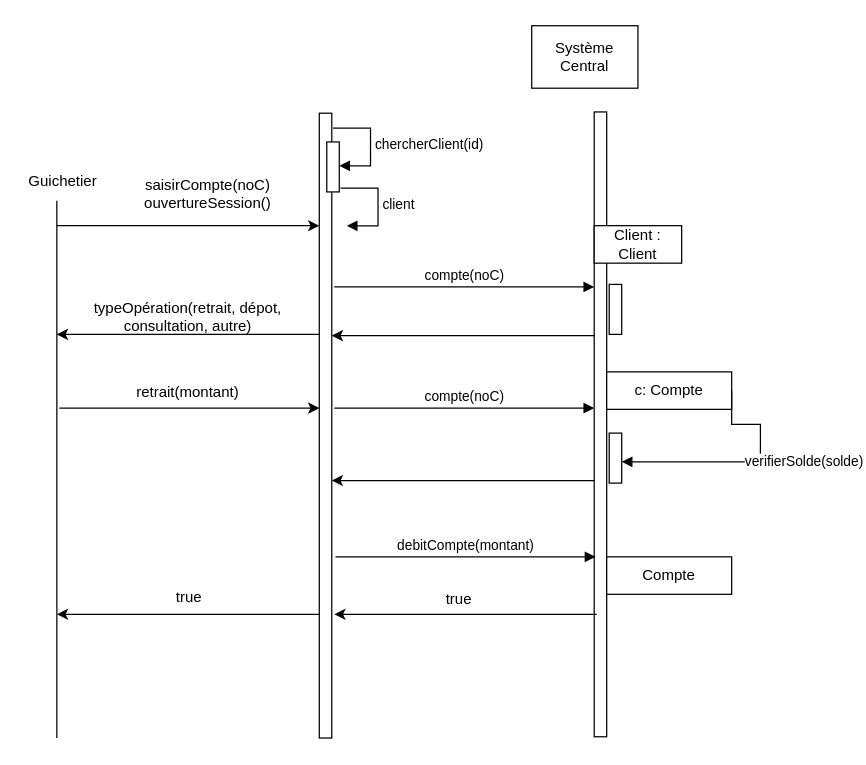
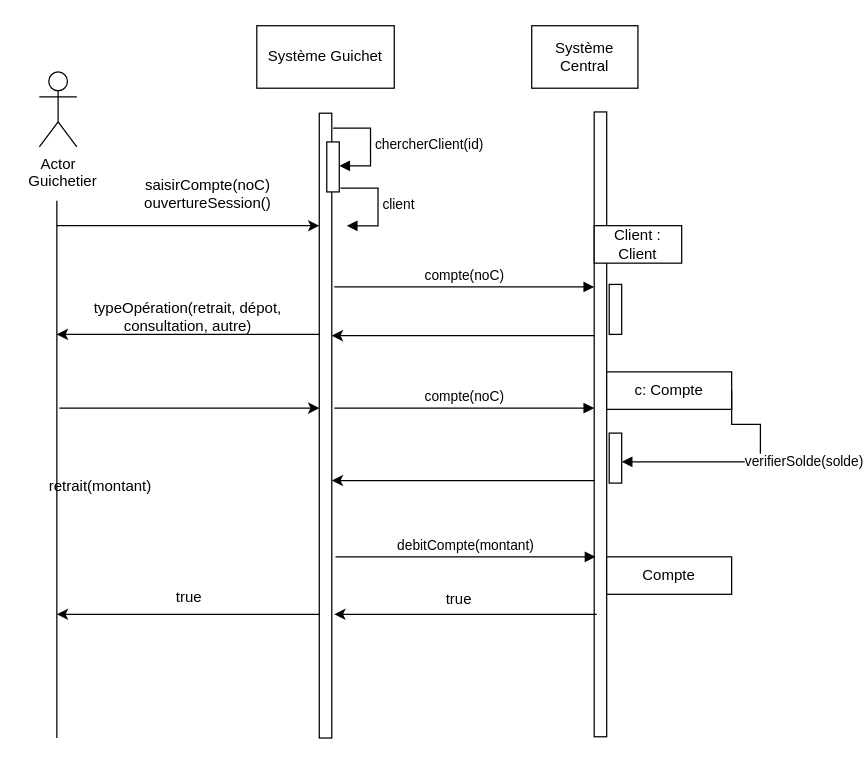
none -> (326, 57)
none -> (58, 109)
(188, 393) -> (101, 487)
